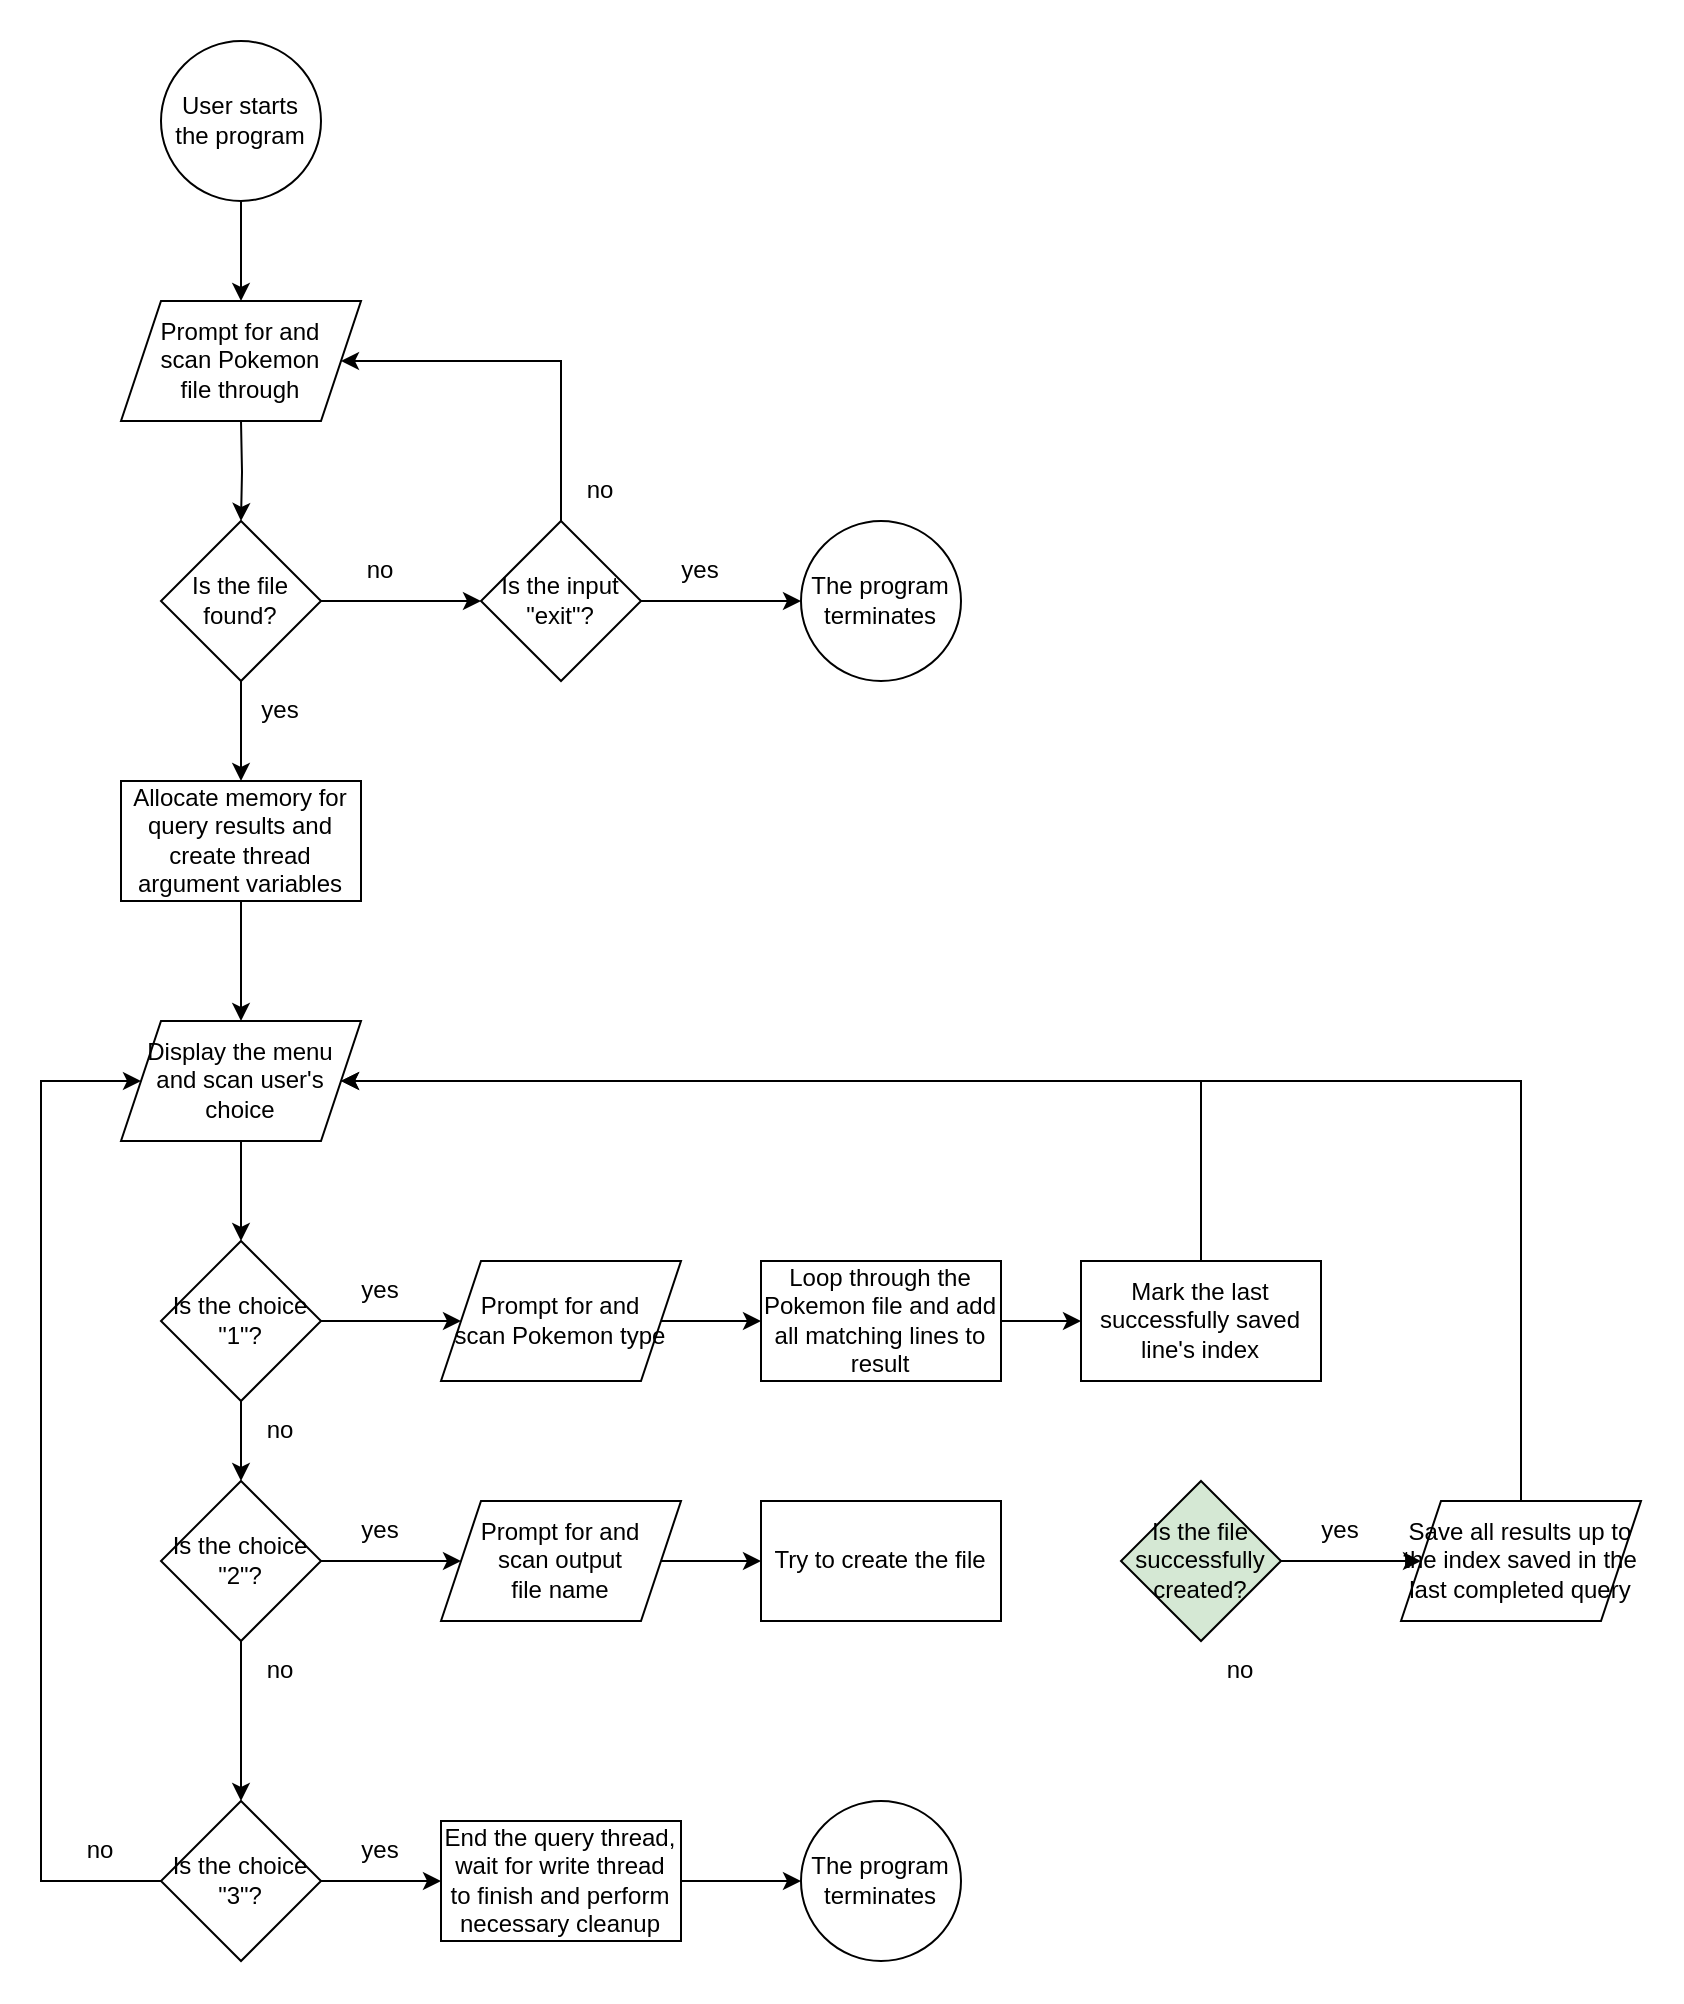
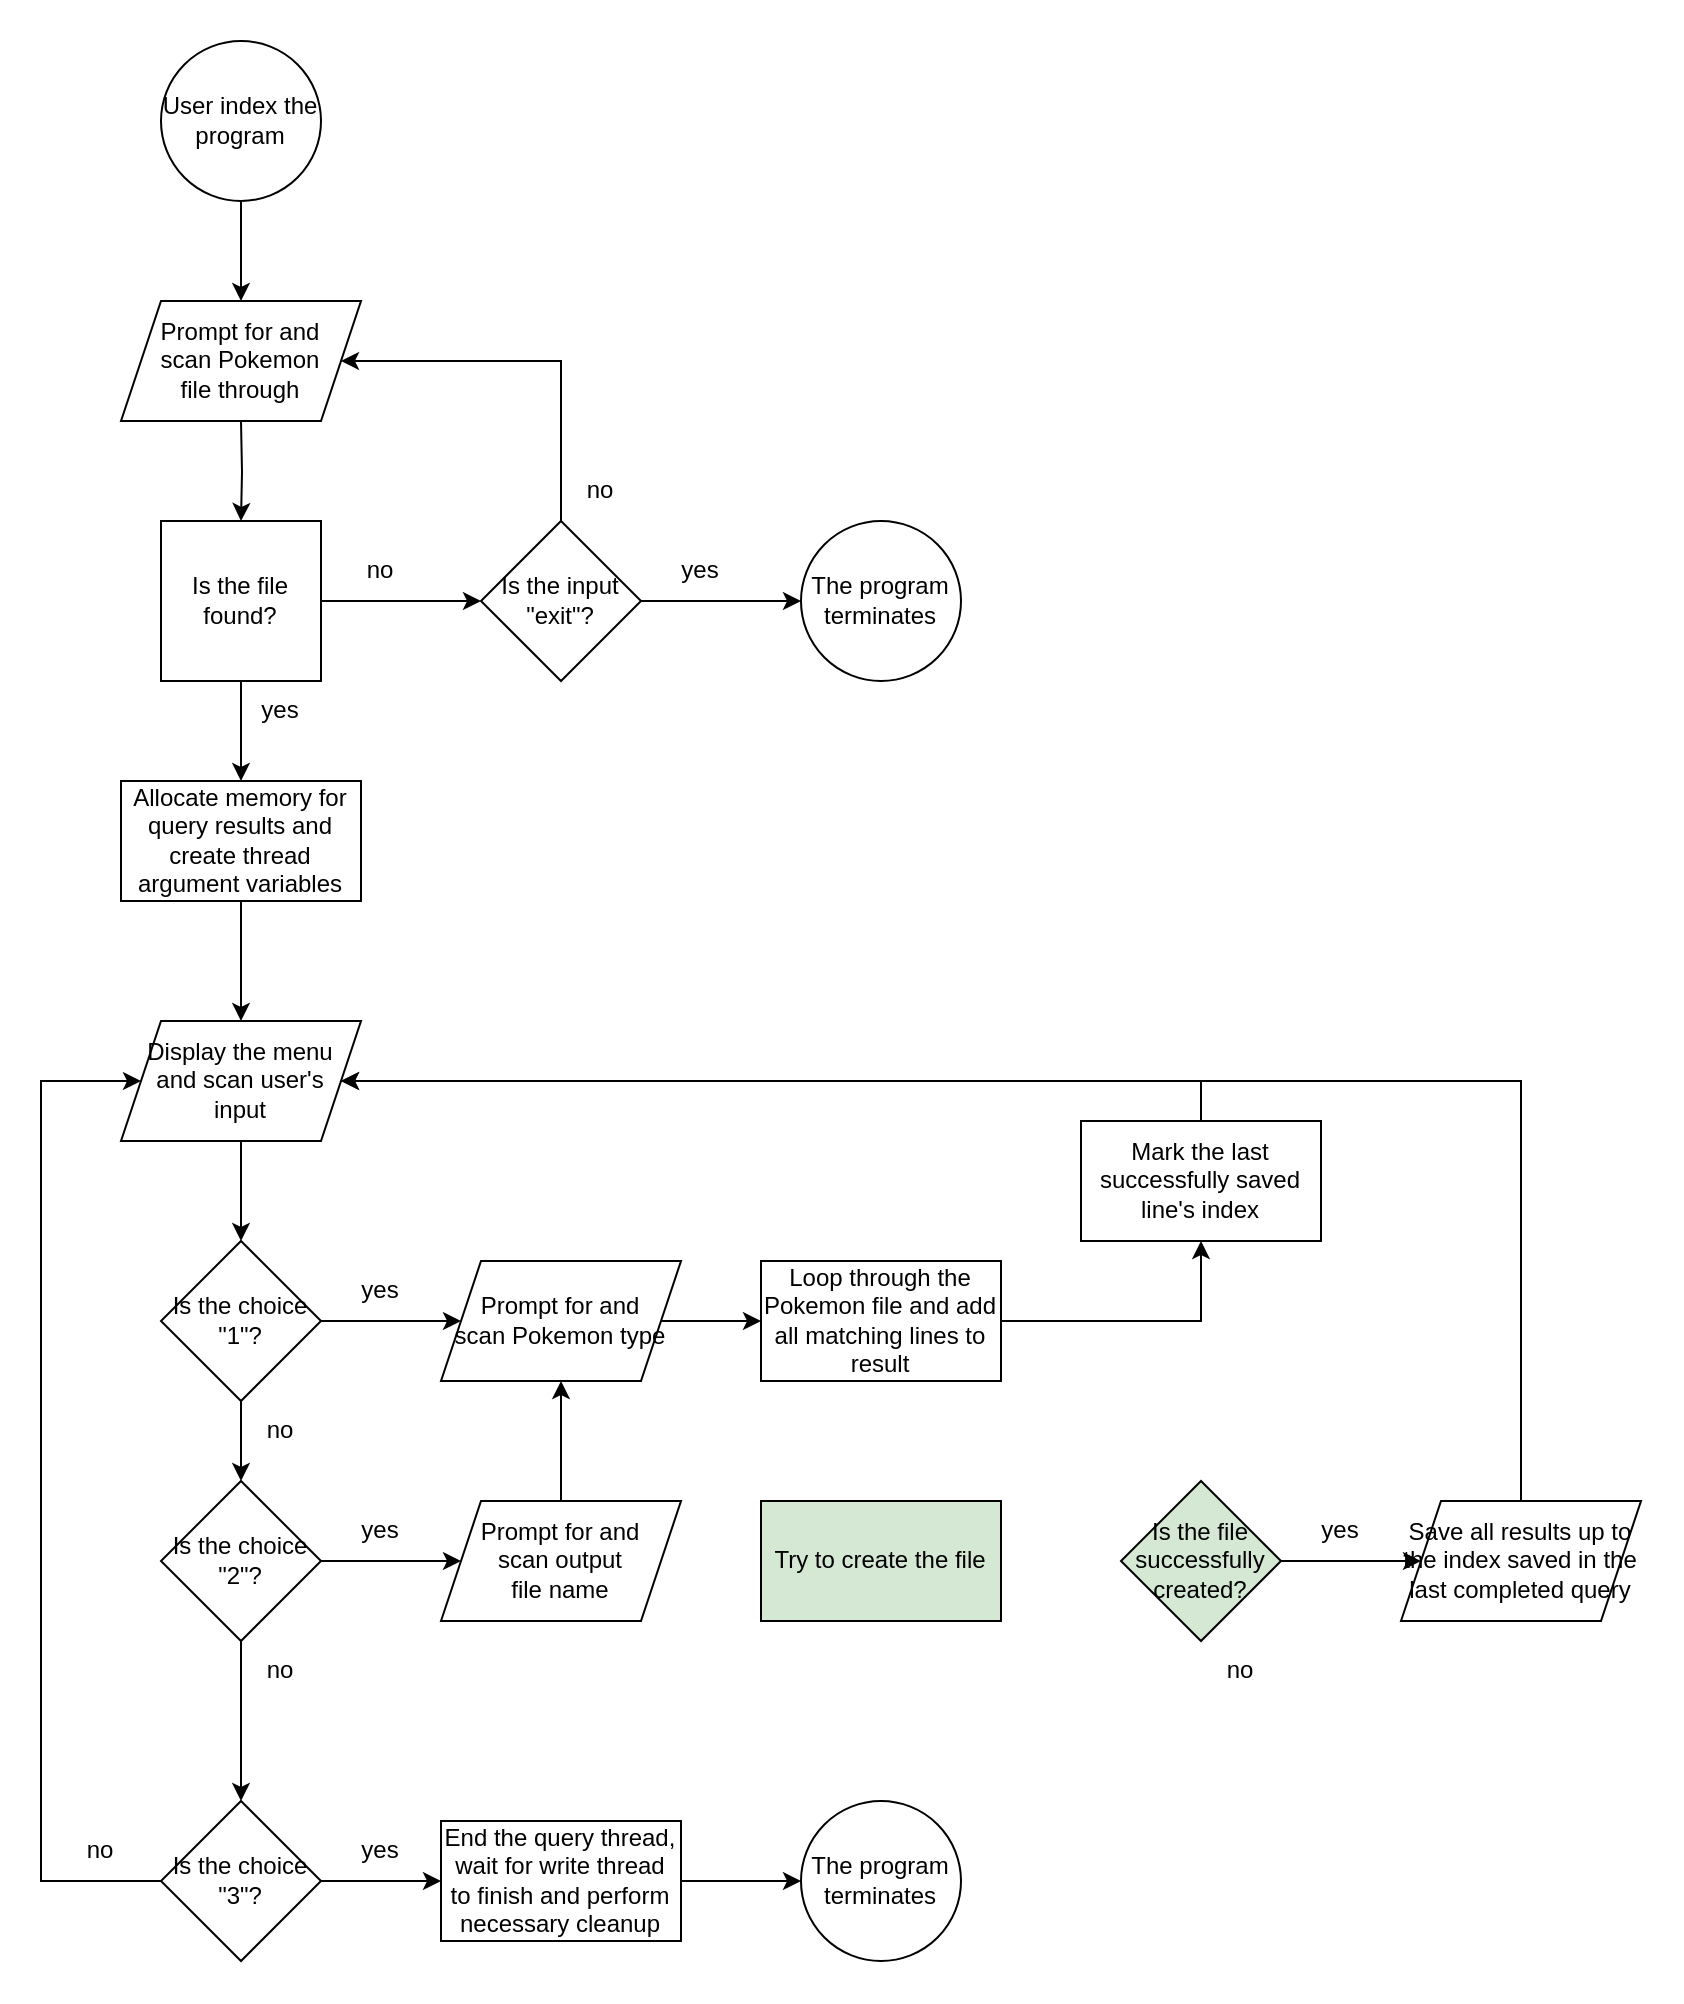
(241, 121) -> (241, 121)
(241, 601) -> (241, 601)
(241, 1081) -> (241, 1081)
(1201, 1321) -> (1201, 1181)
(704, 1561) -> (561, 1448)
(881, 1561) -> (881, 1561)
